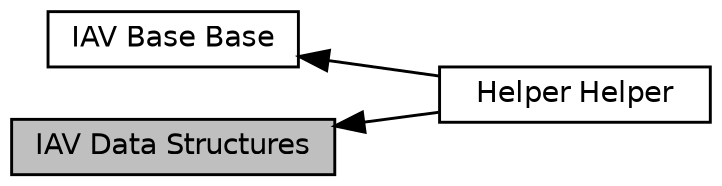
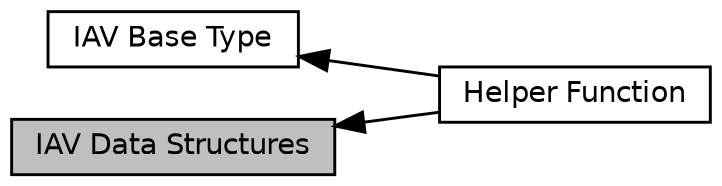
(173, 39) -> (173, 39)
(575, 95) -> (575, 95)
